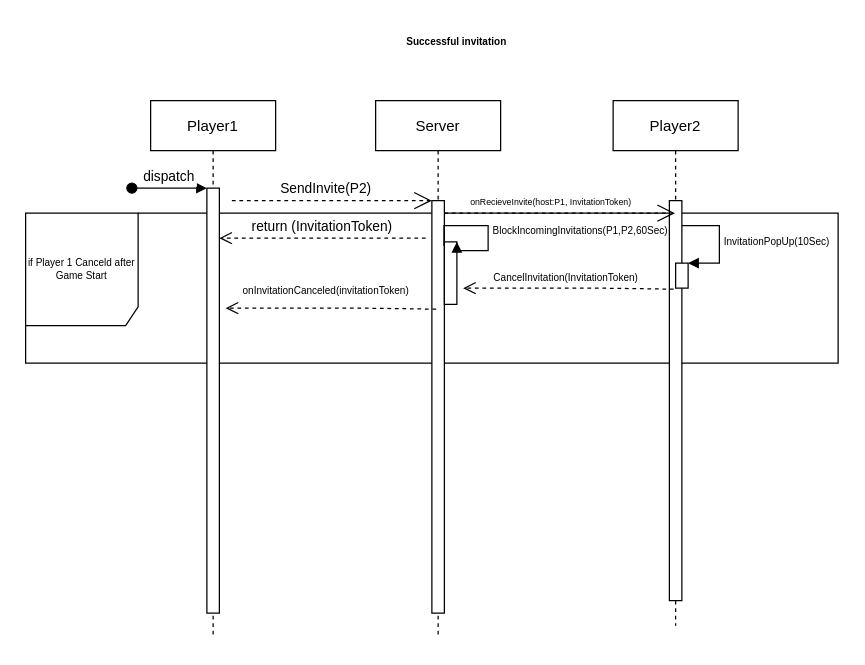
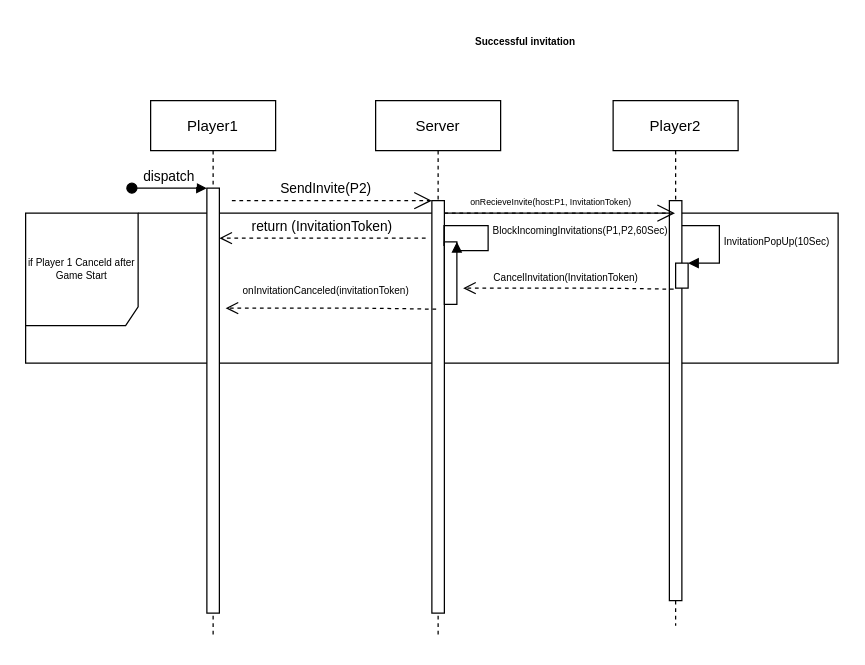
(457, 42) -> (526, 42)
